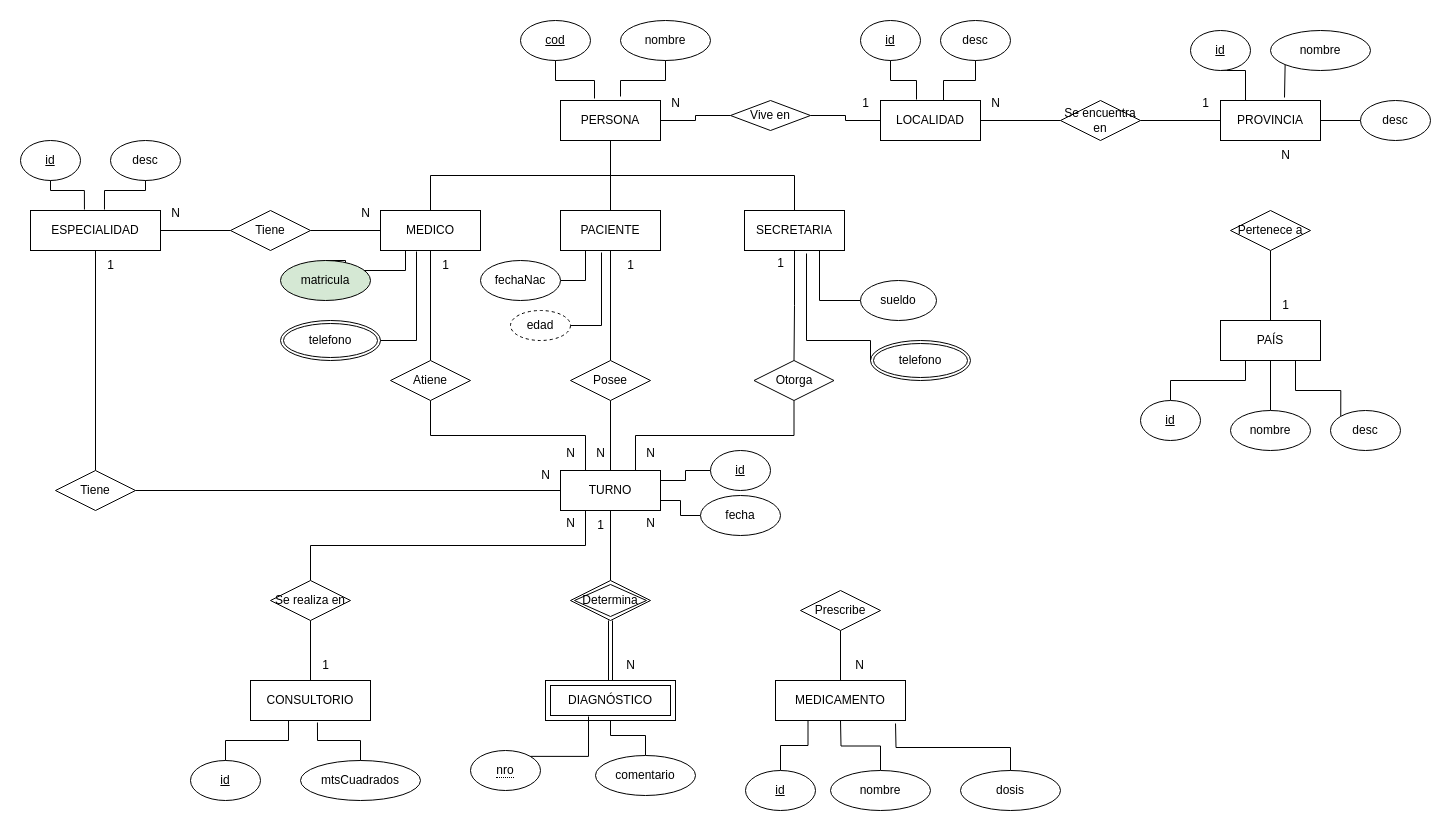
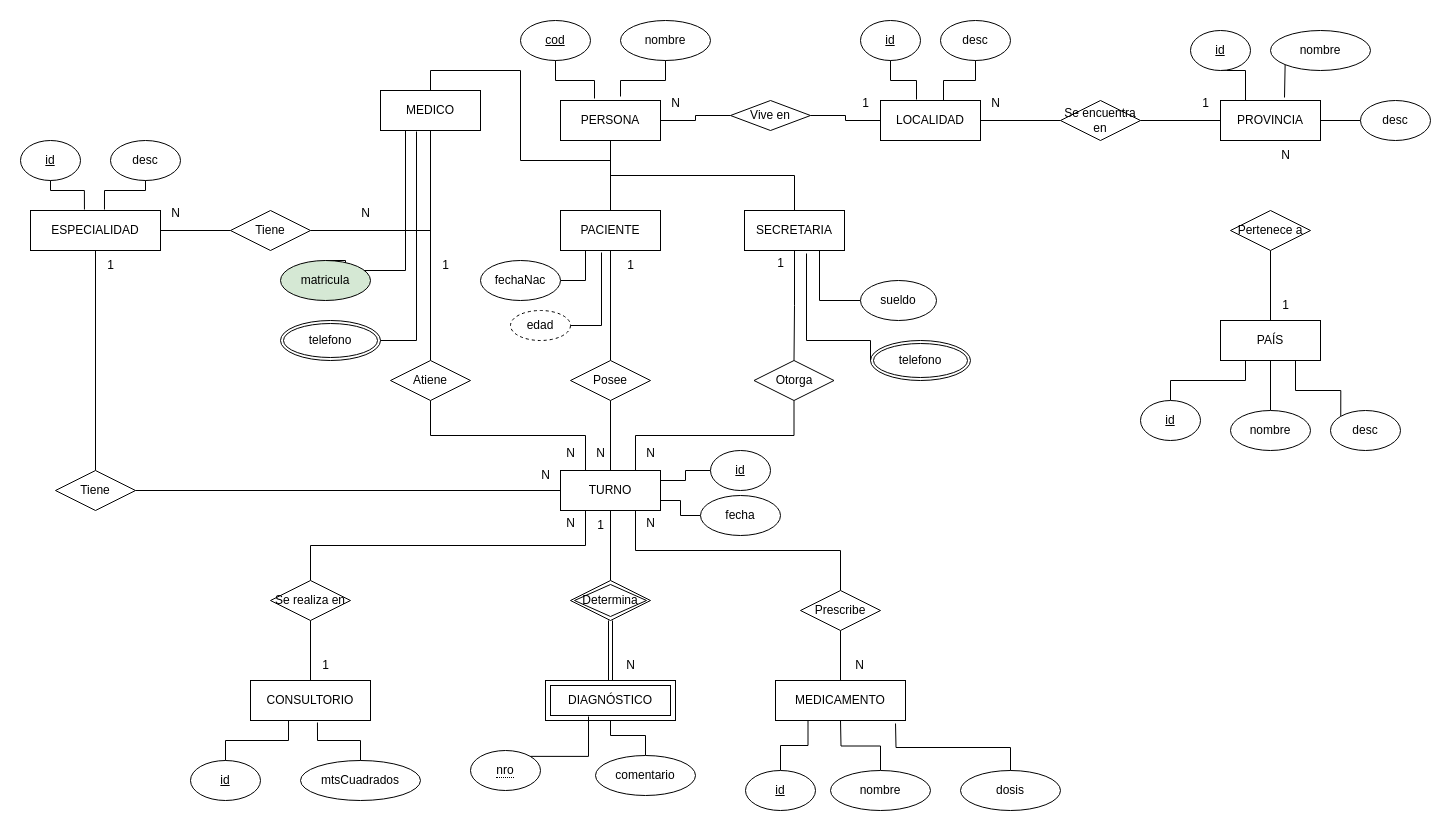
(431, 231) -> (431, 111)
none -> (738, 551)
